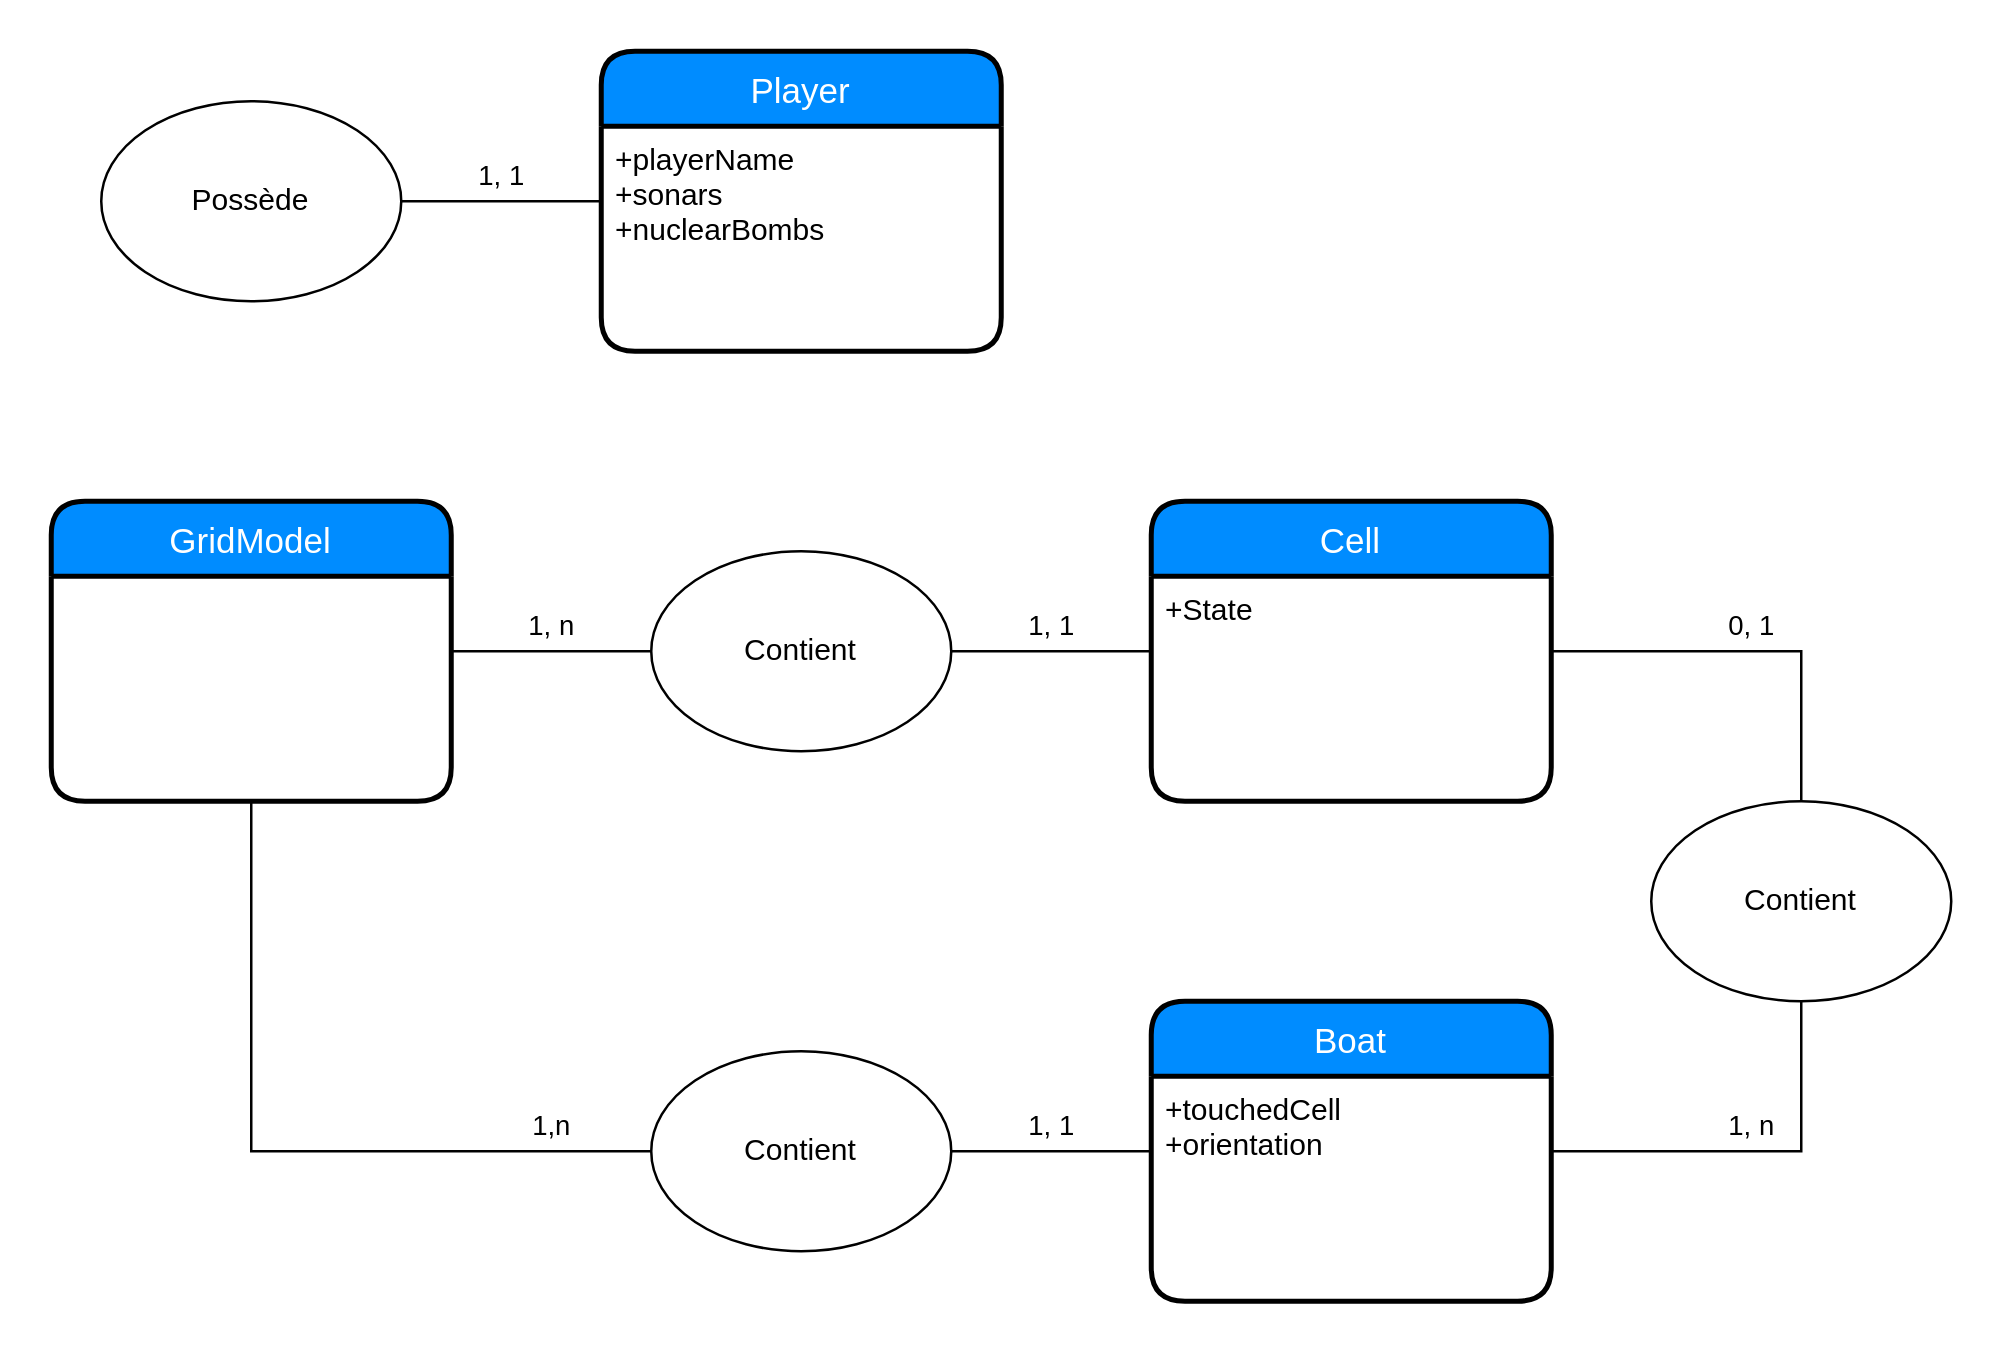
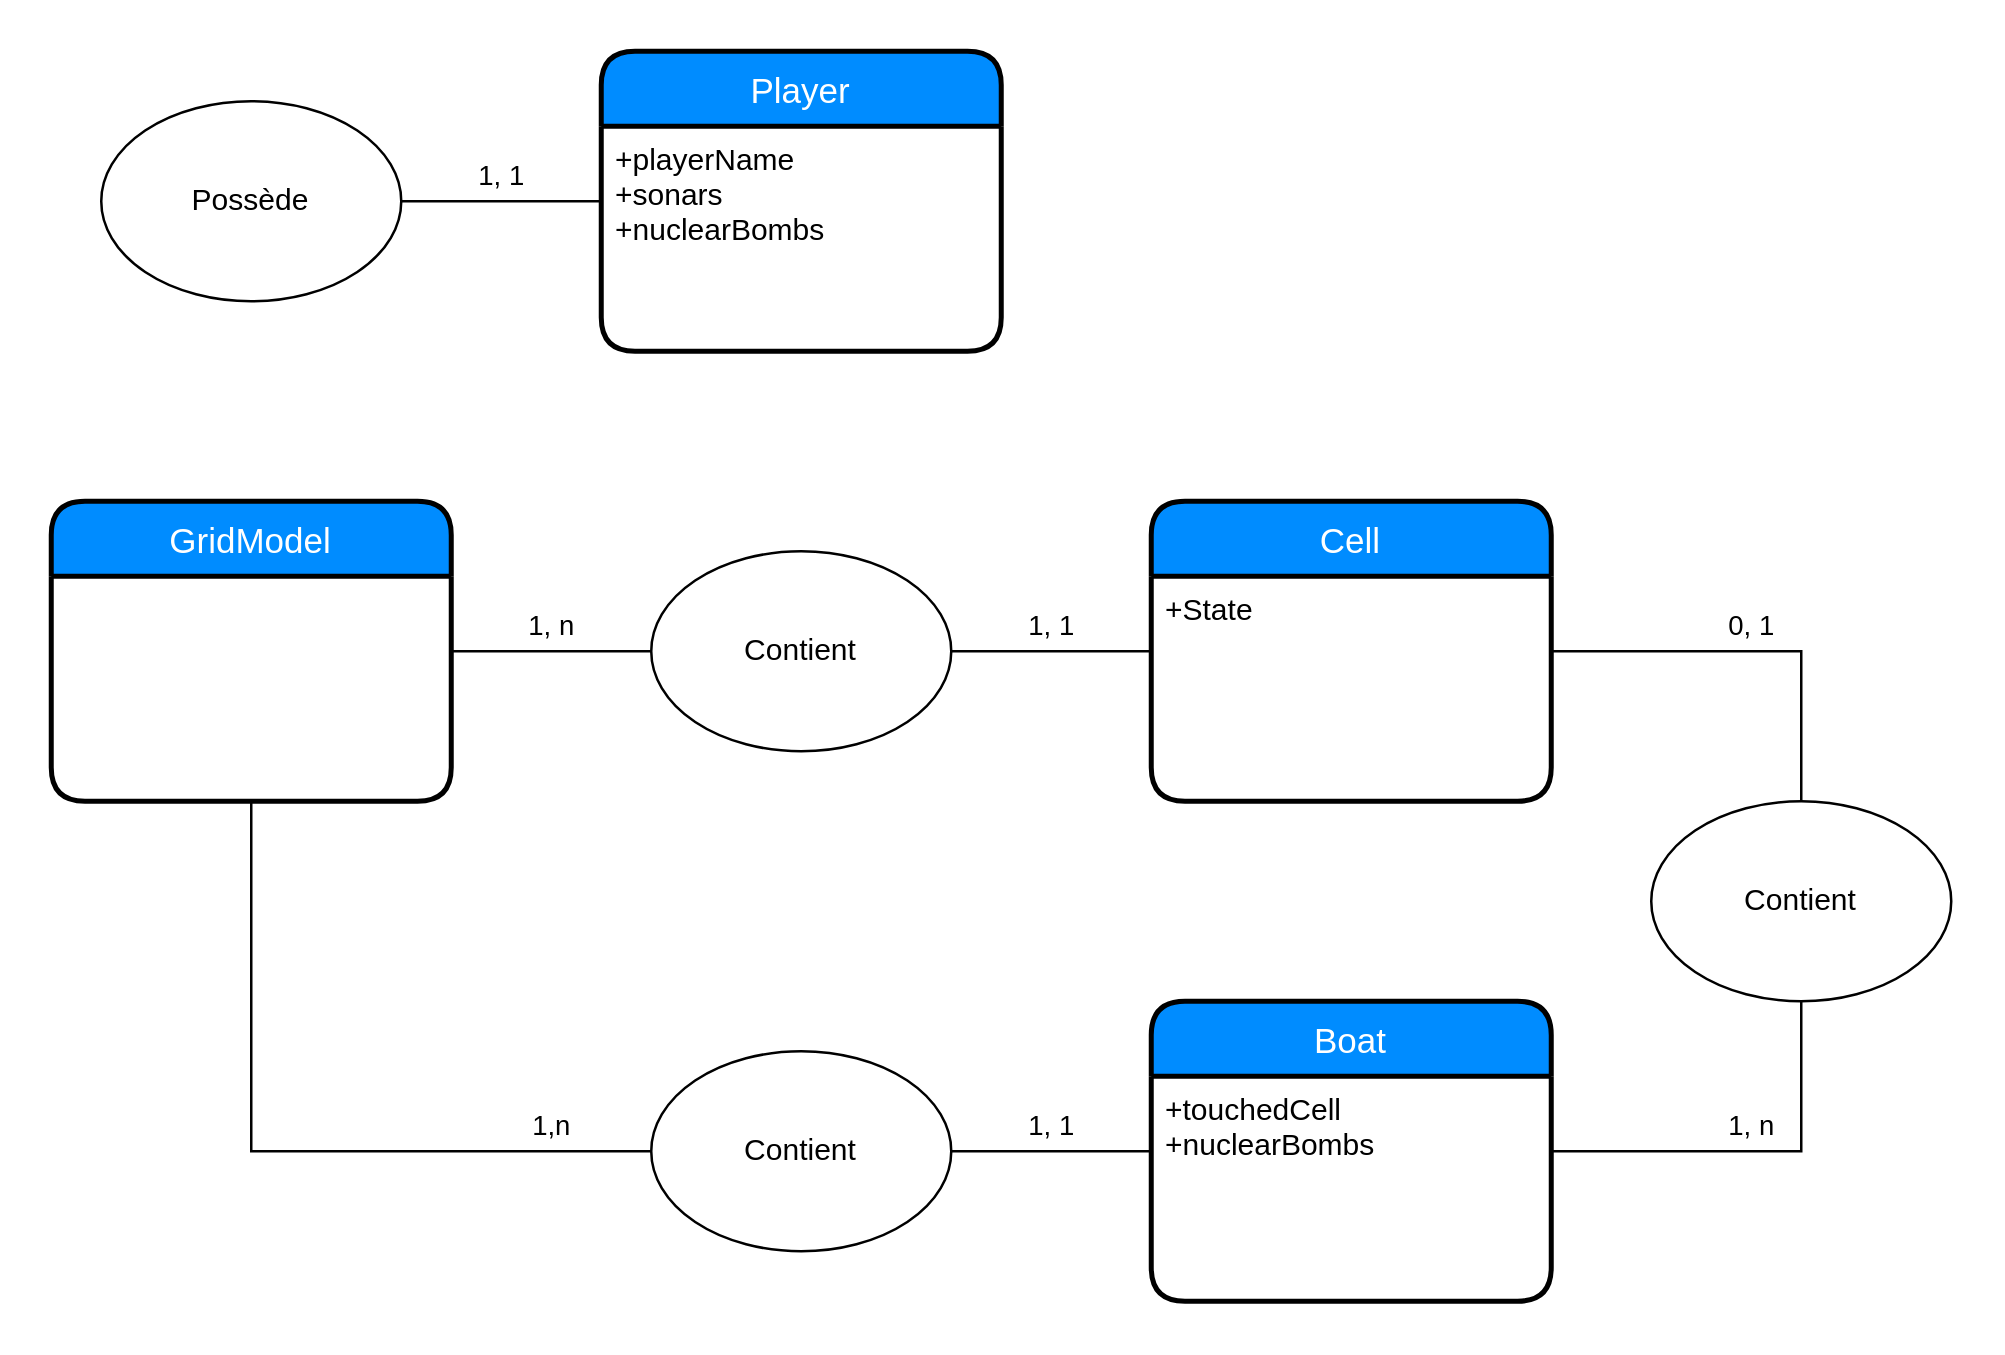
(1258, 1110) -> (1258, 1110)
